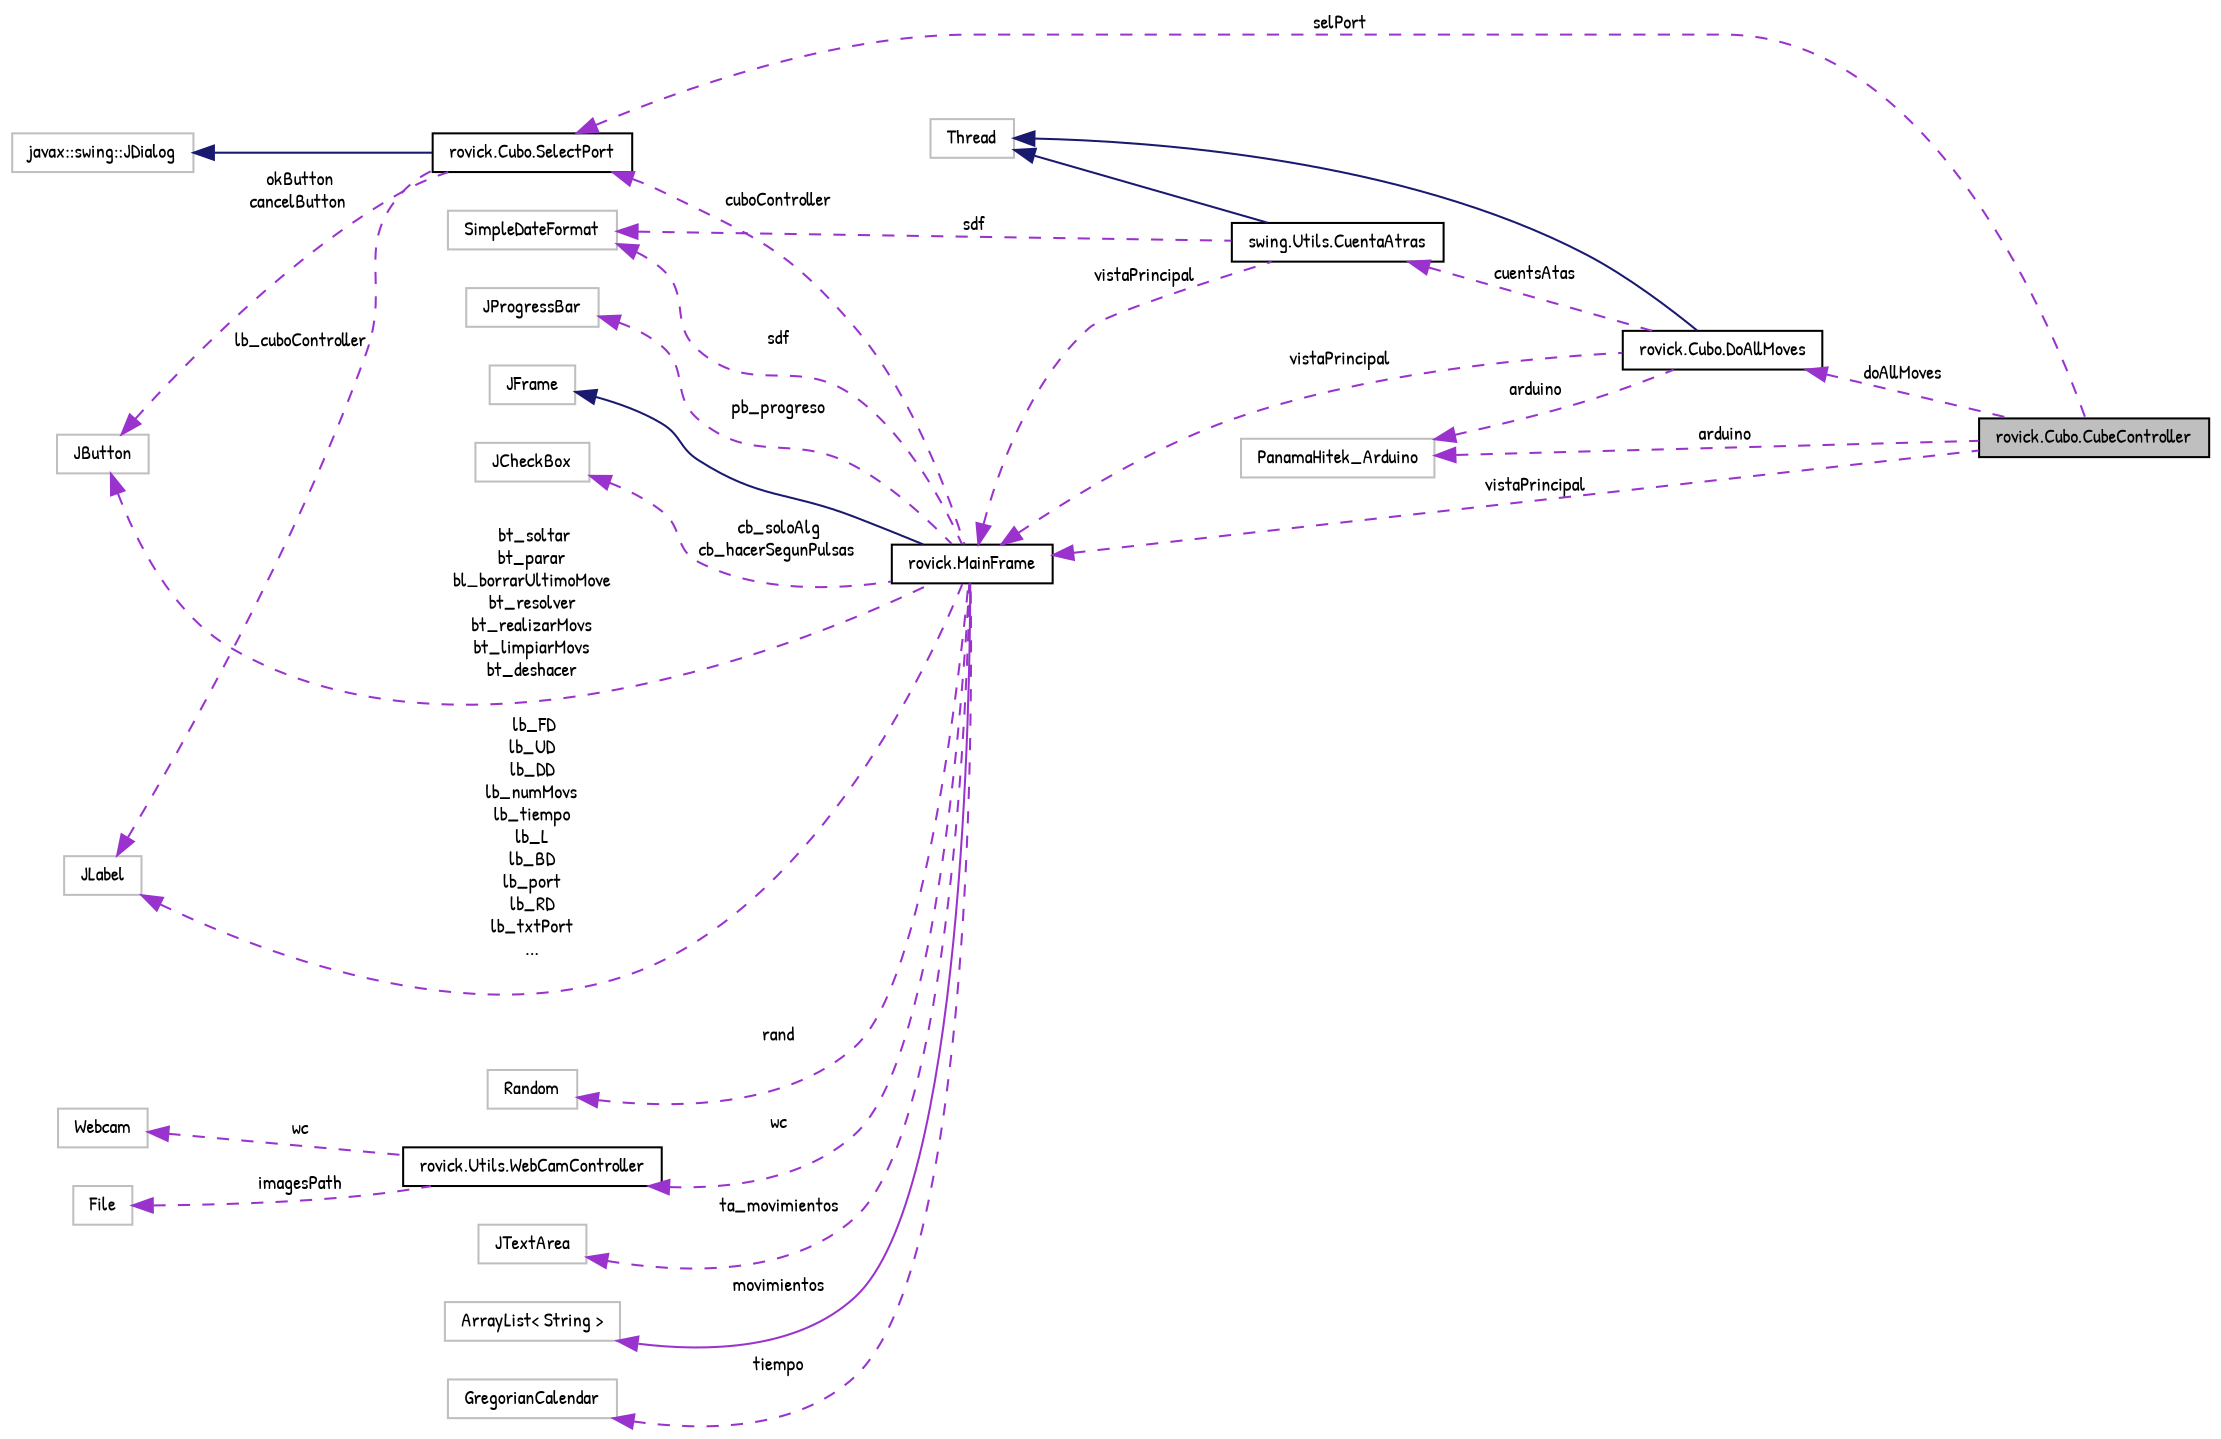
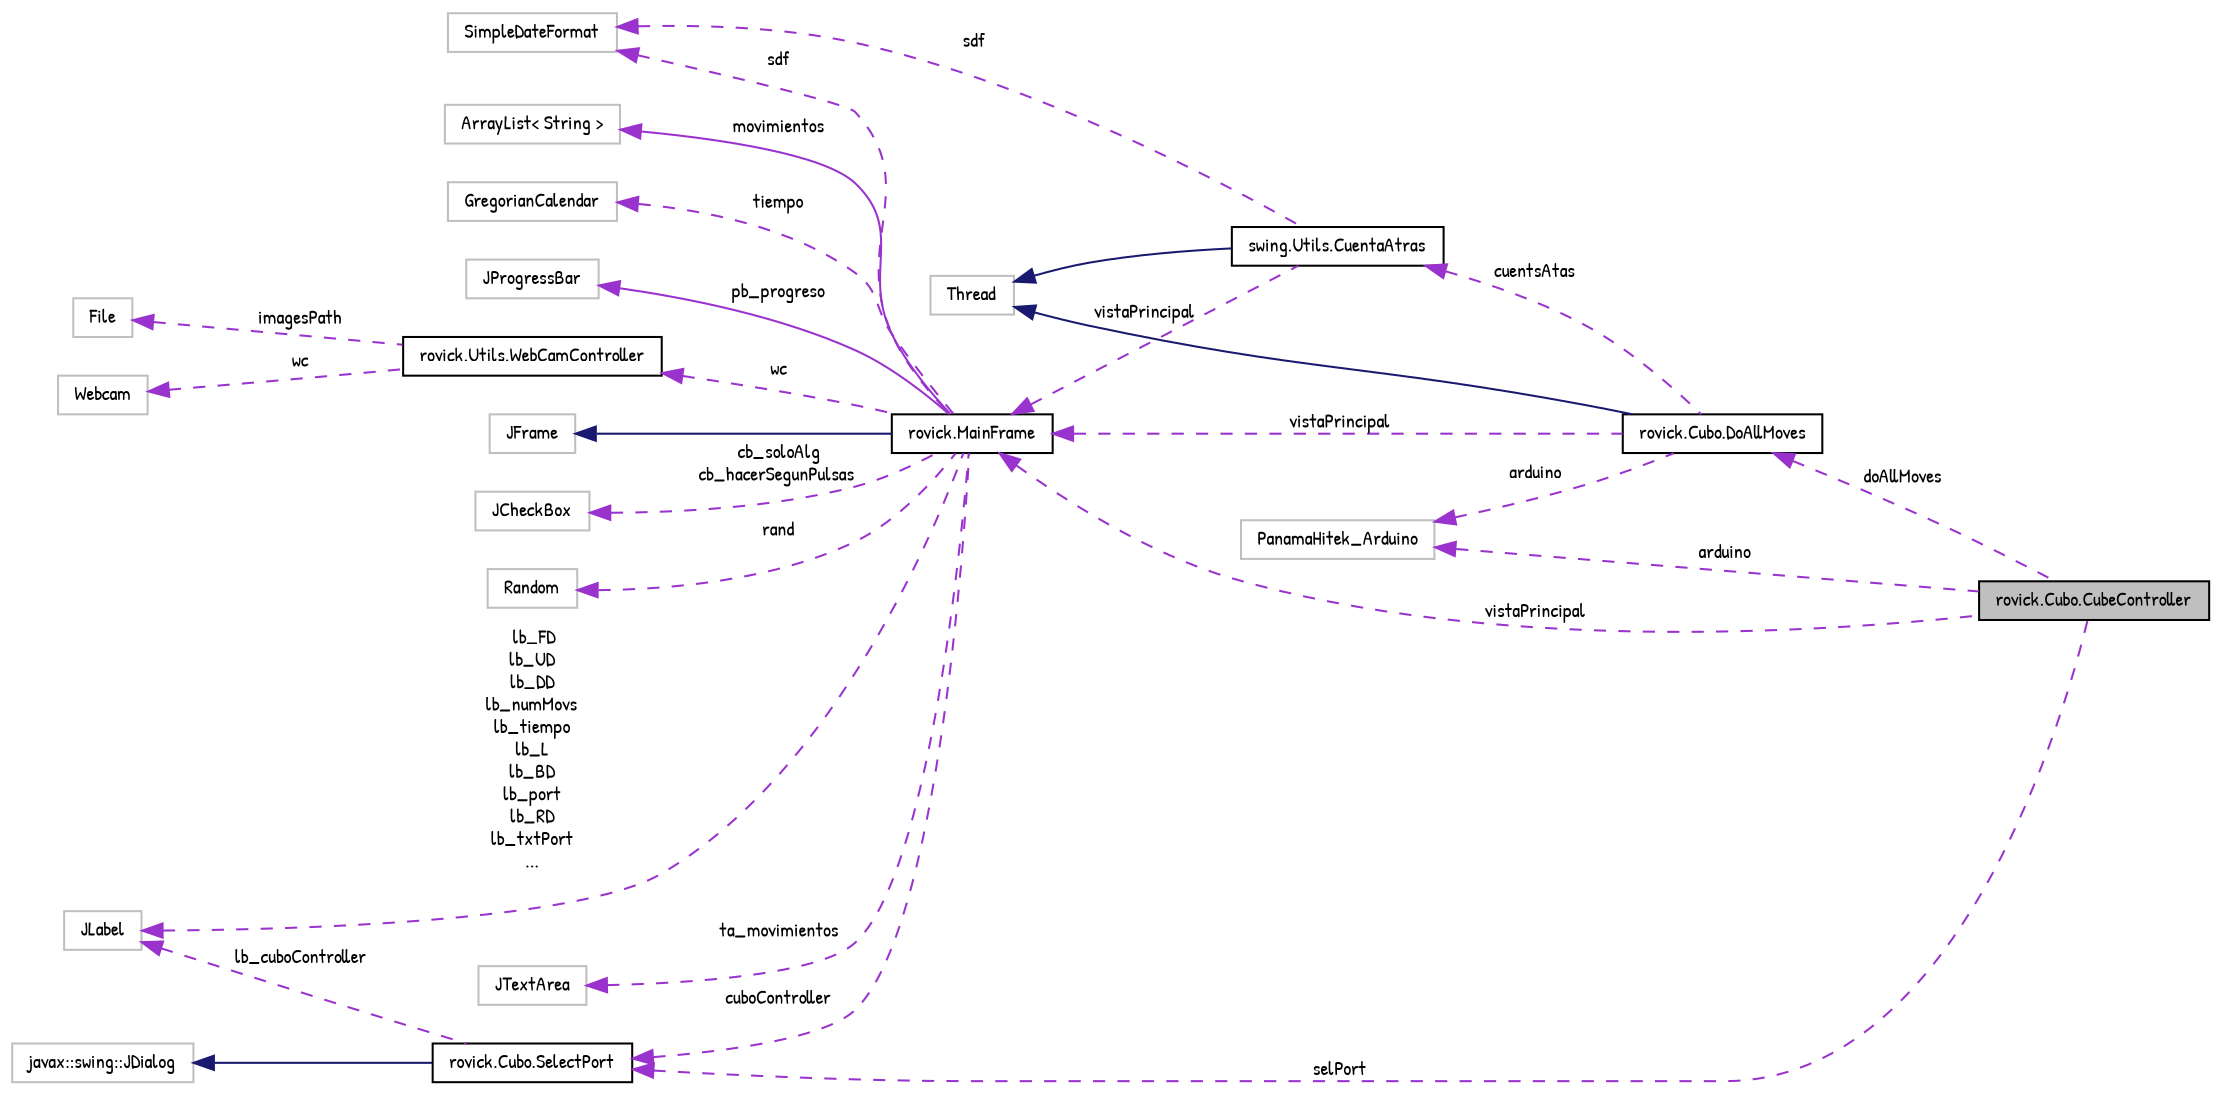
(770, 447) -> (794, 327)
(103, 454) -> none
